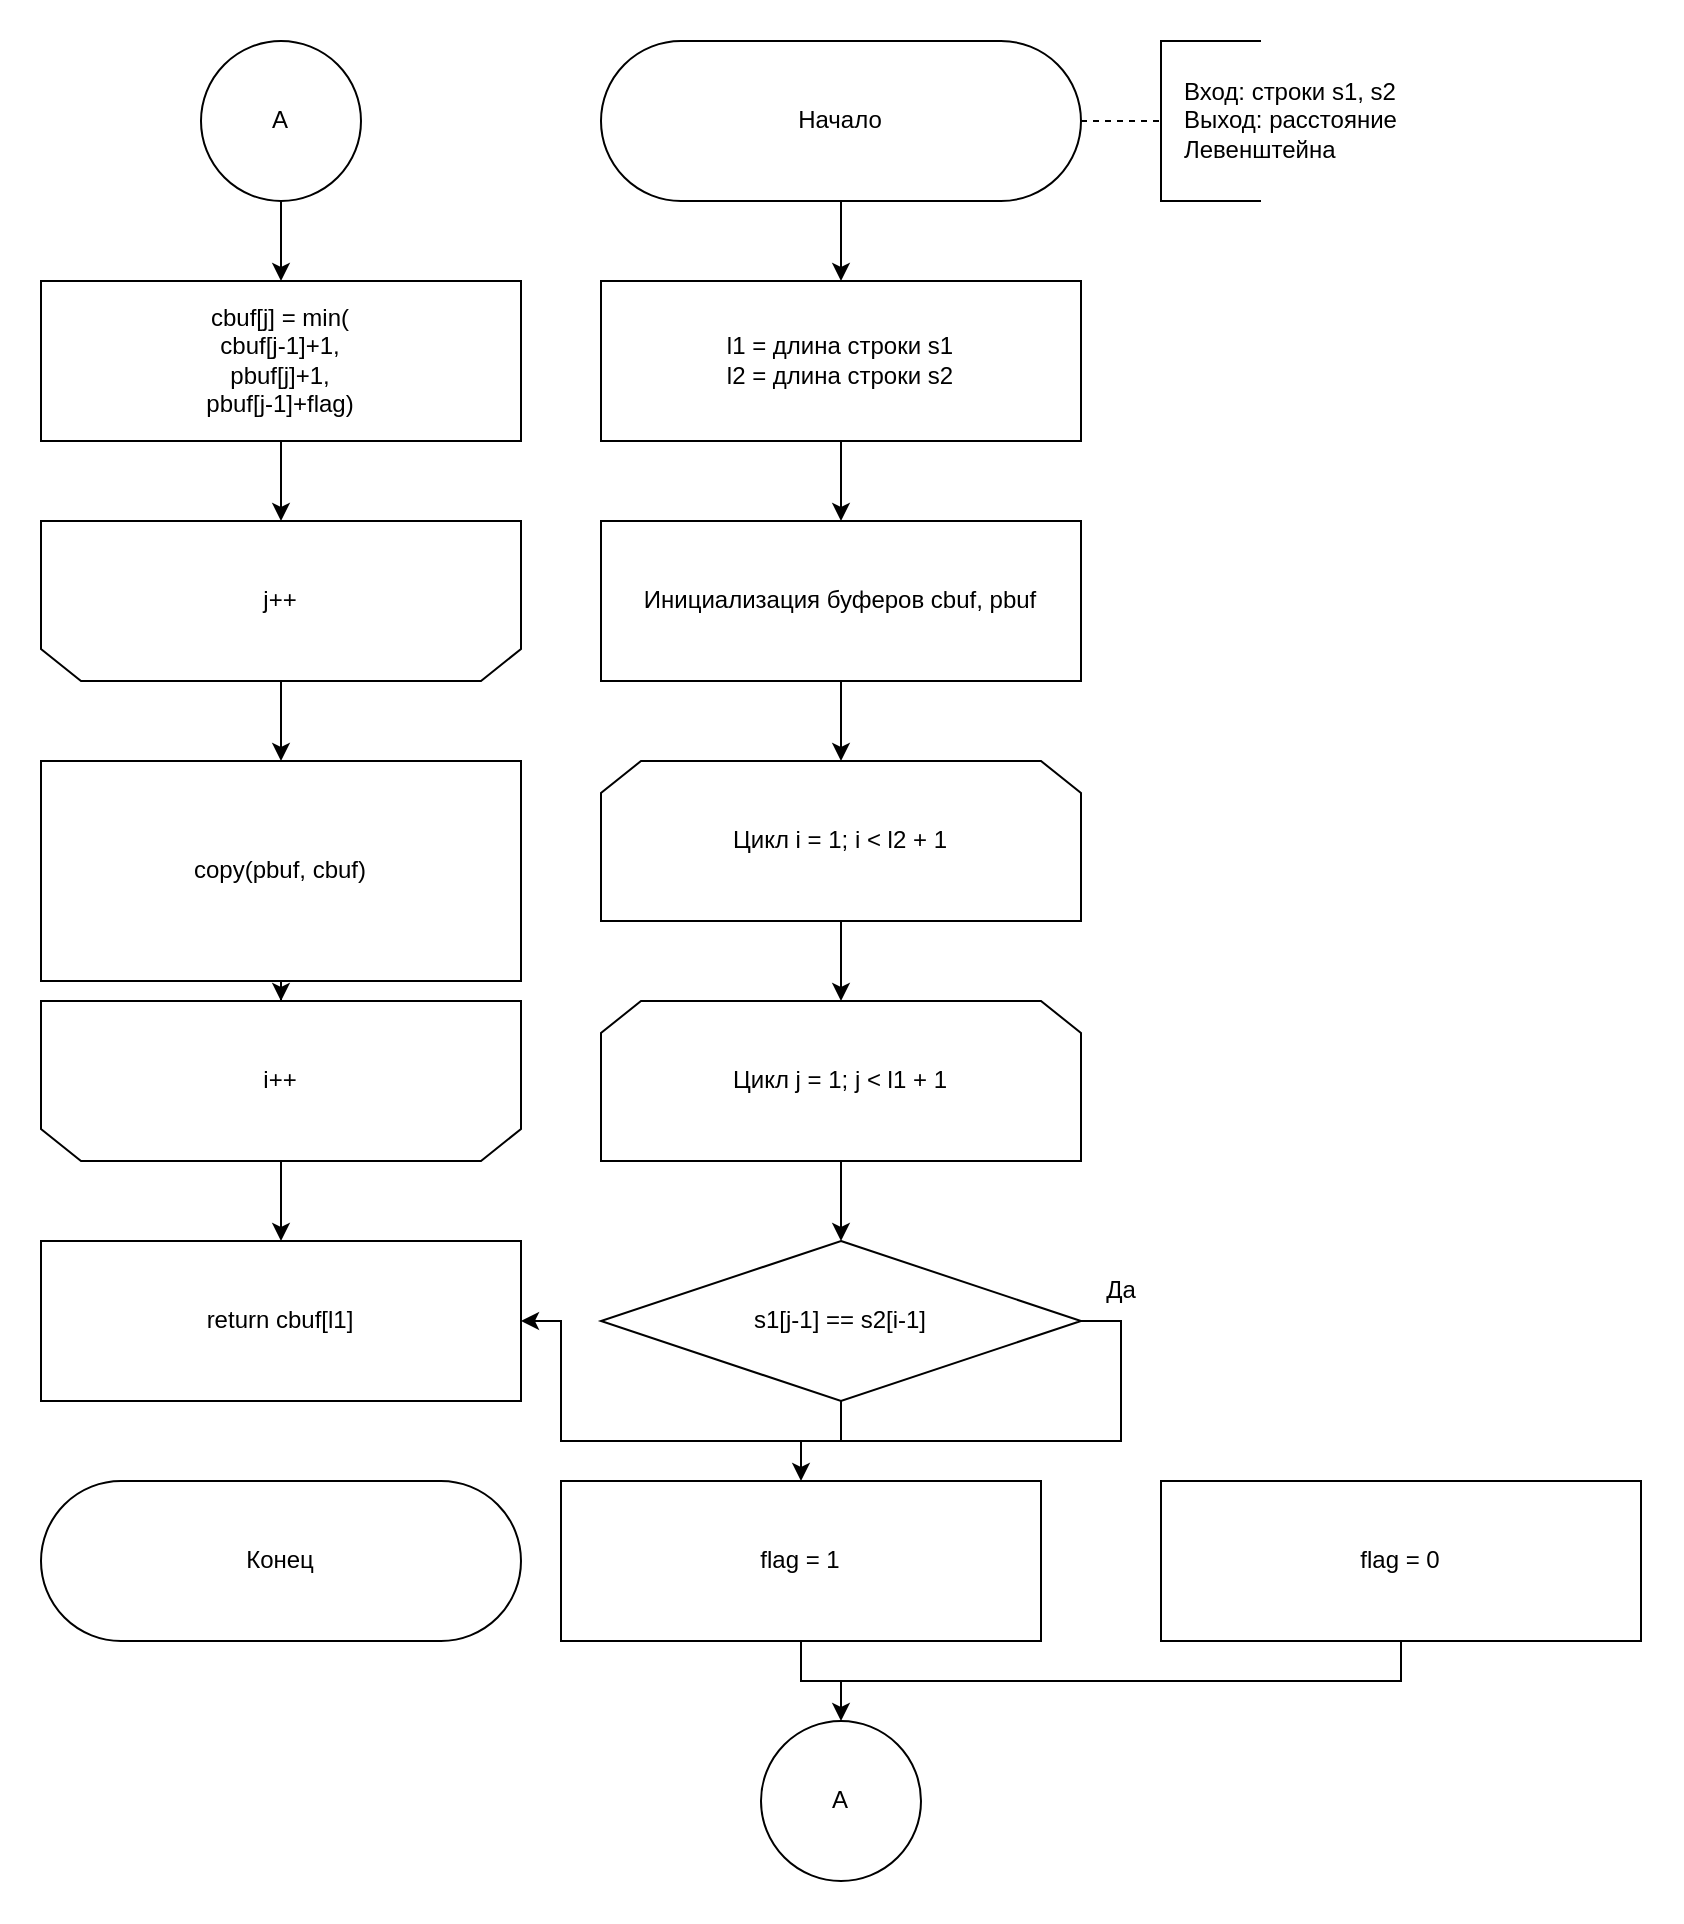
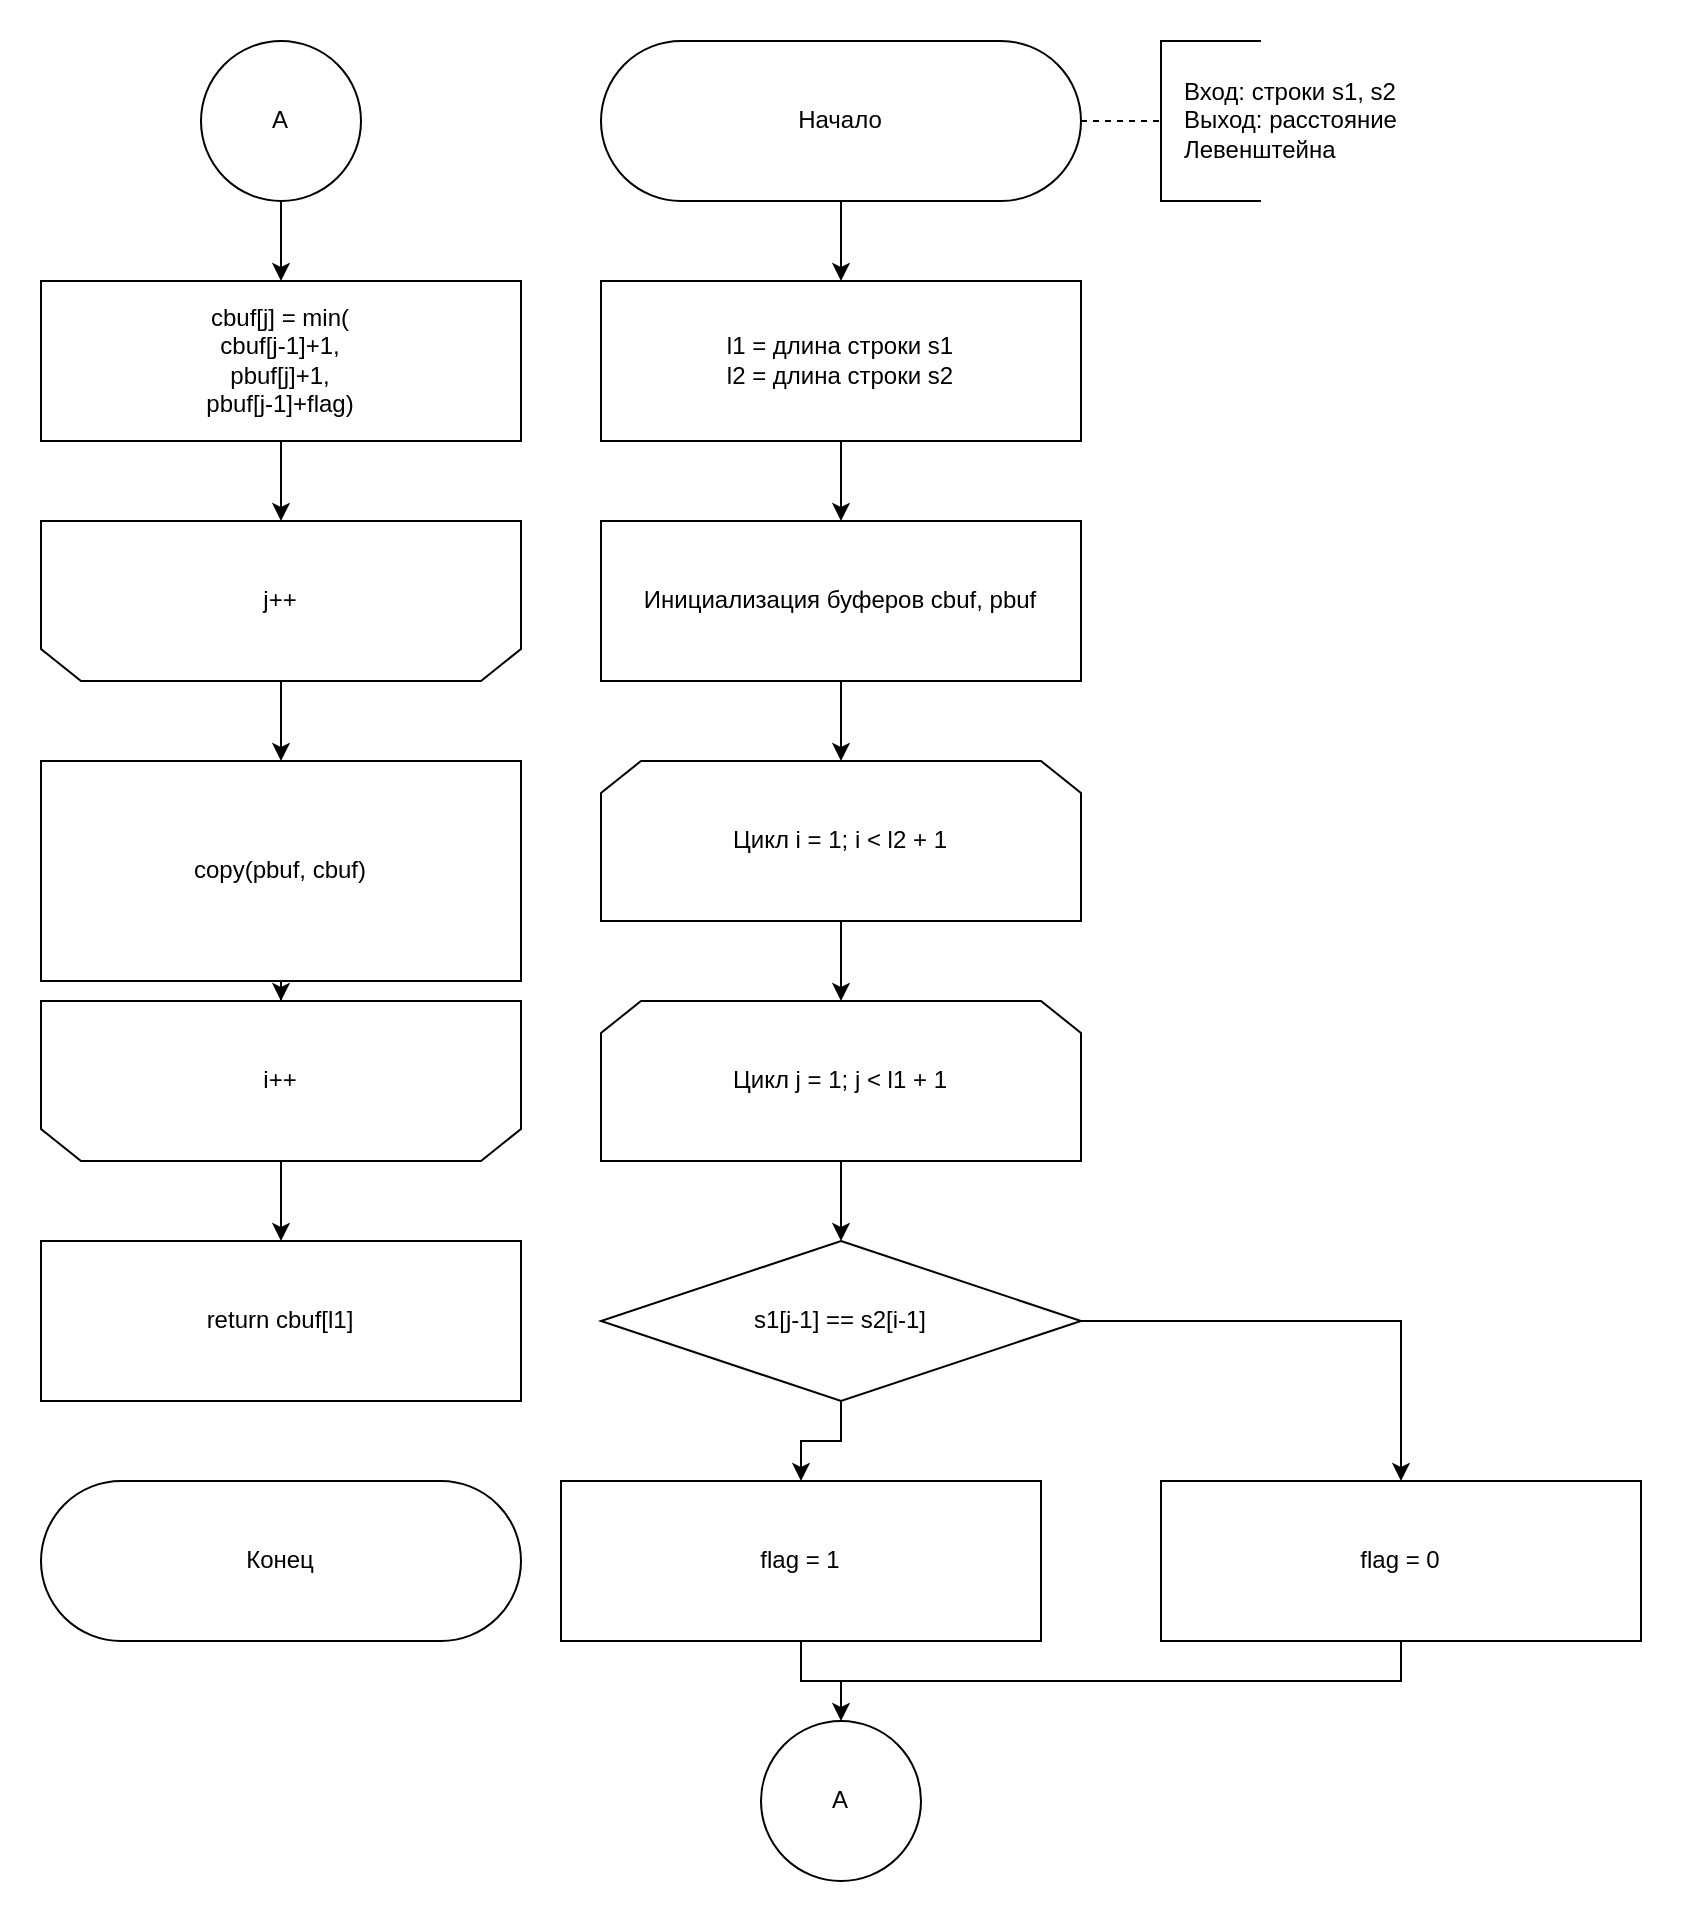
(1121, 1291) -> none
(1045, 1441) -> (1333, 1321)
